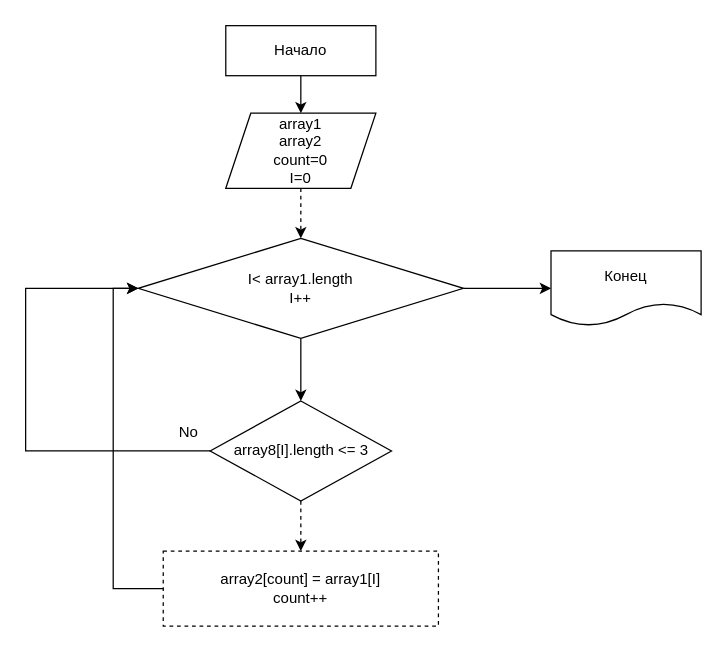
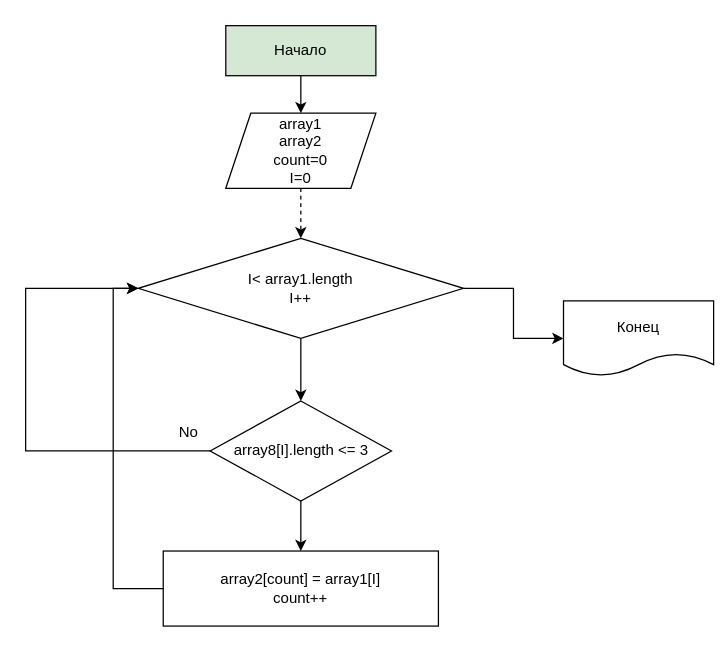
(301, 51) -> (301, 51)
(626, 288) -> (638, 338)
(301, 521) -> (301, 521)
(301, 588) -> (301, 588)
